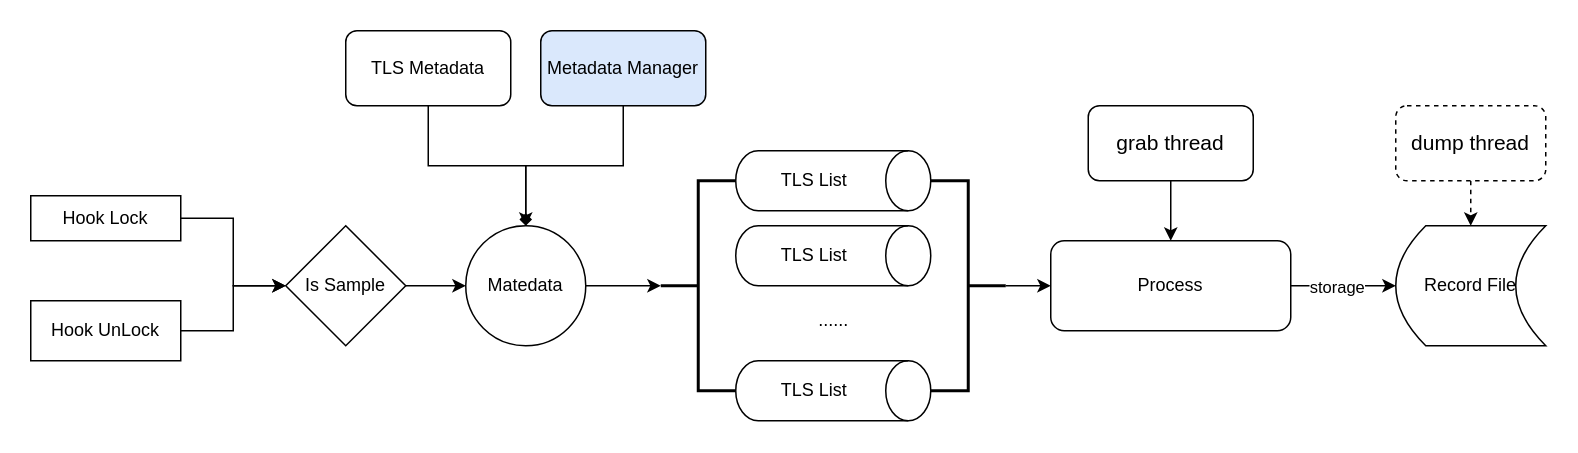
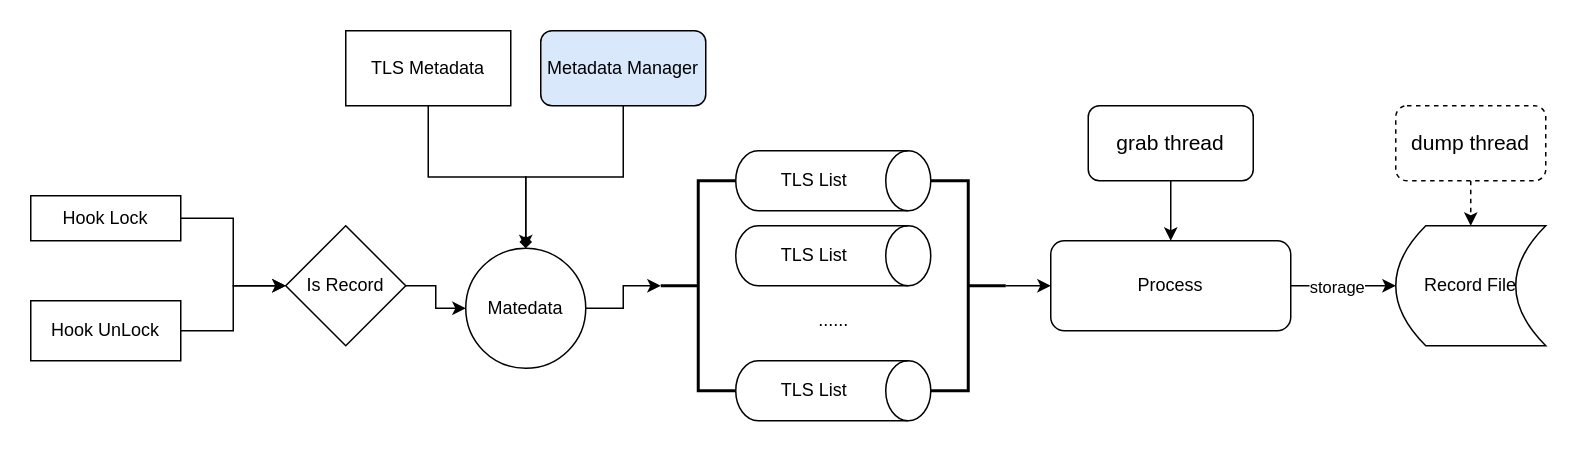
(428, 68) -> (428, 68)
(346, 286) -> (346, 286)
(526, 286) -> (526, 308)
